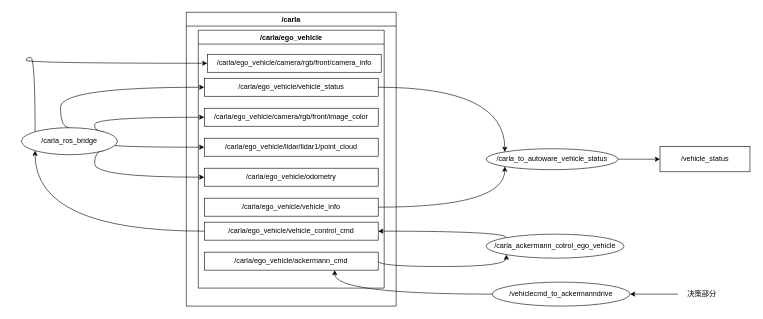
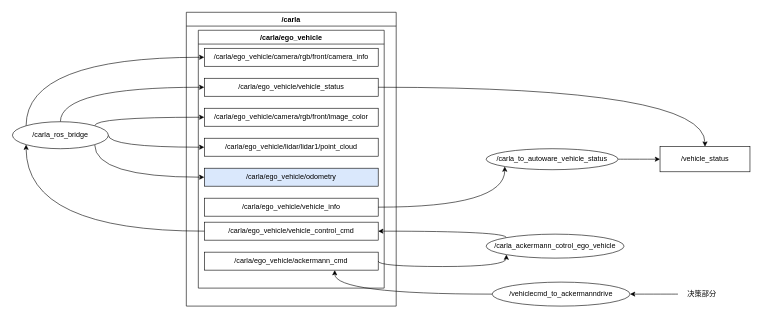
(294, 63) -> (291, 57)
(469, 101) -> (625, 101)
(69, 141) -> (60, 135)
(291, 177) -> (291, 177)
